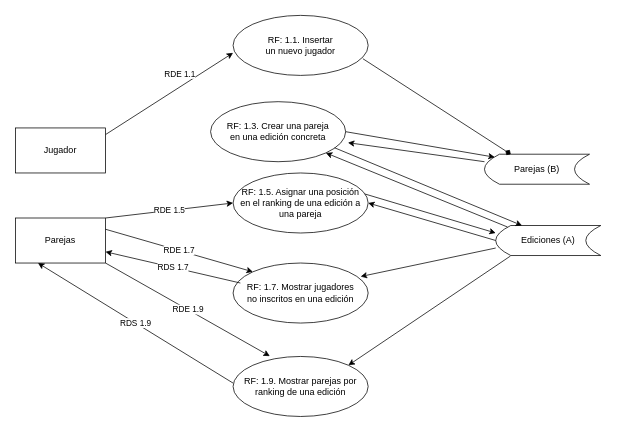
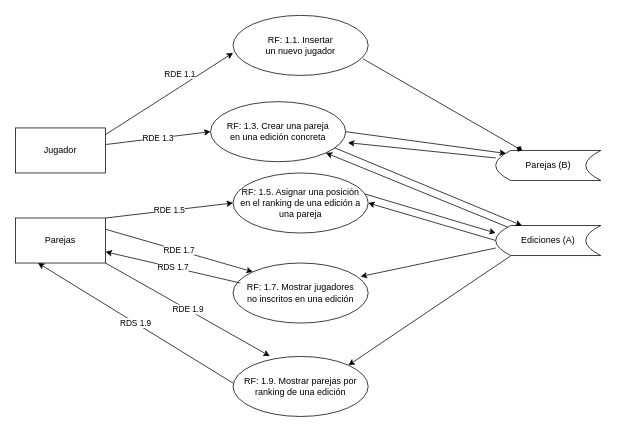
none -> (156, 138)
(537, 169) -> (548, 165)
